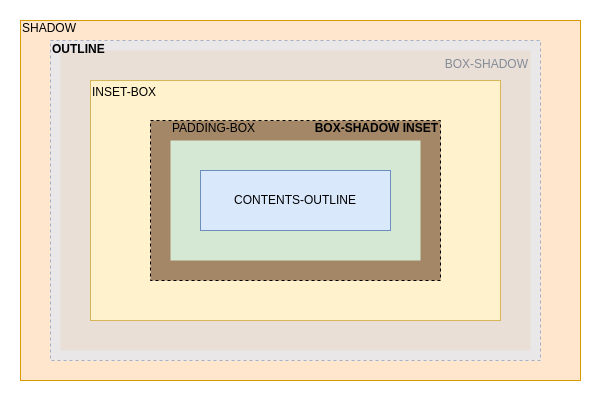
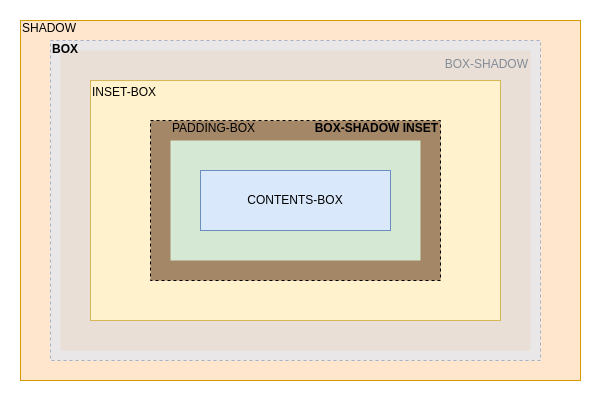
(76, 201) -> (63, 201)
(296, 201) -> (296, 201)
